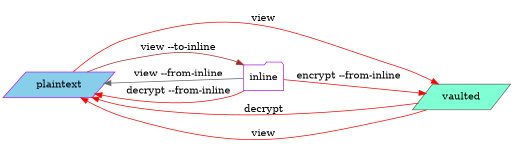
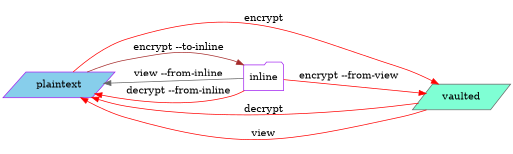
(264, 18) -> (264, 18)
(179, 47) -> (179, 47)
(349, 76) -> (349, 76)
